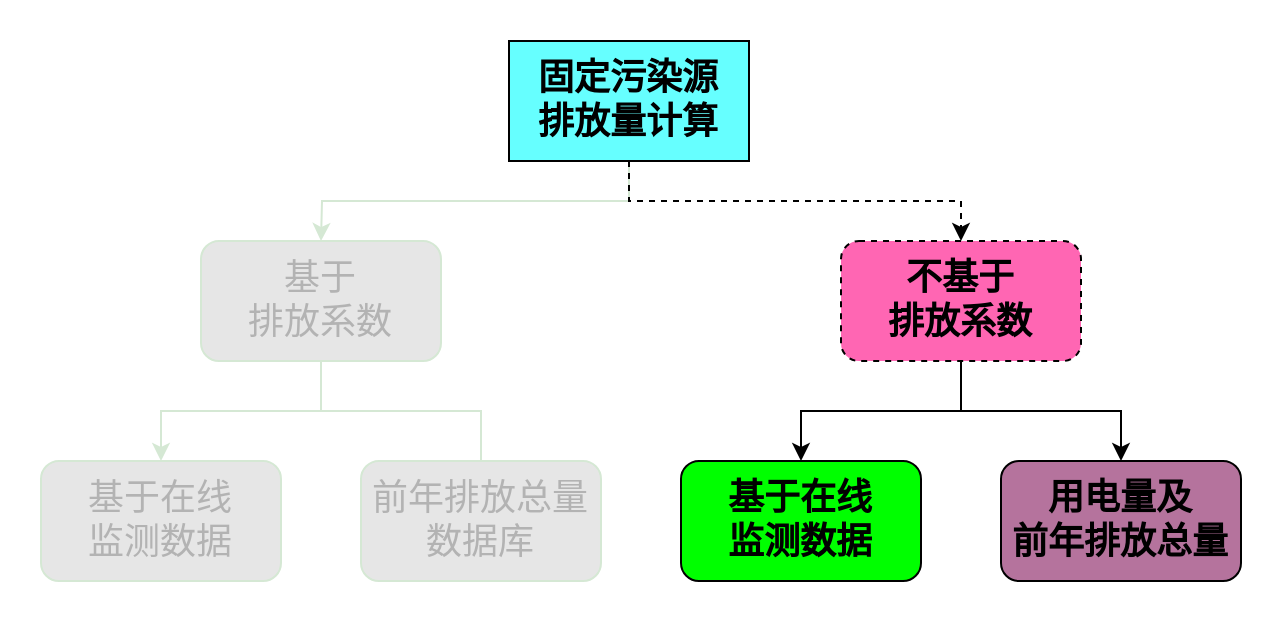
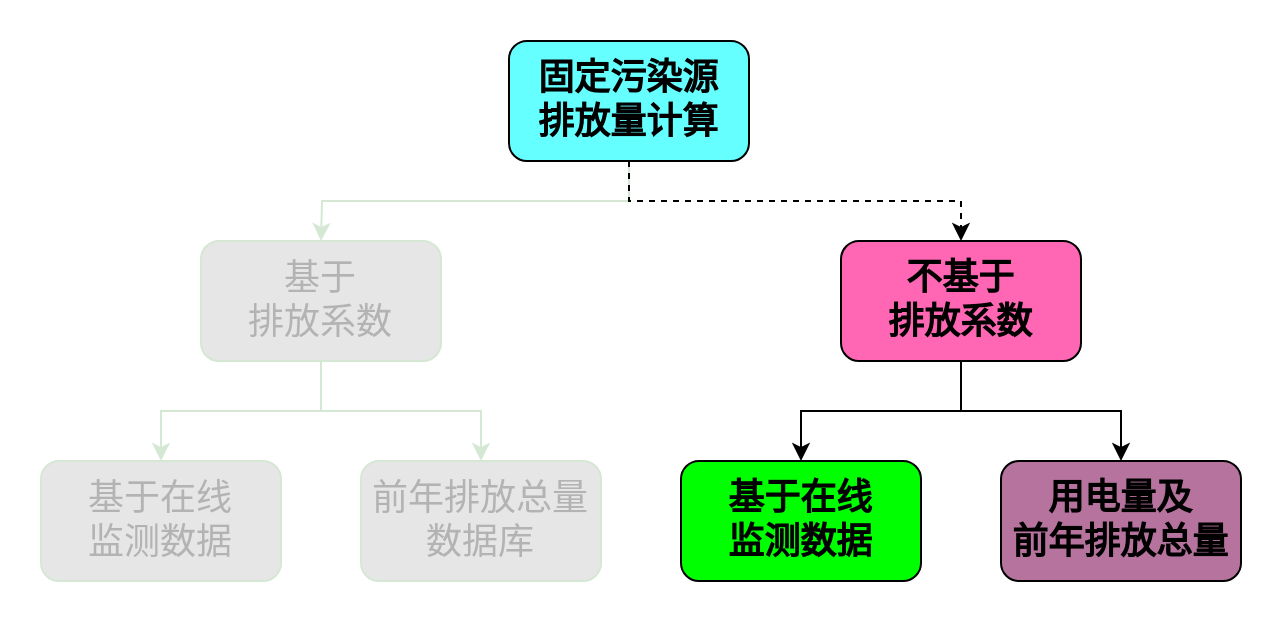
(629, 101) -> (629, 101)
(961, 301) -> (961, 301)
(481, 451) -> (481, 446)
